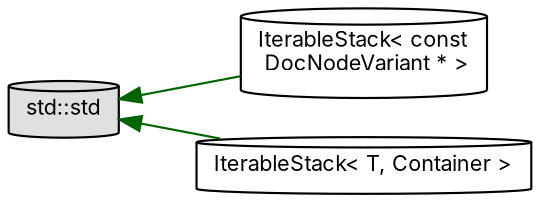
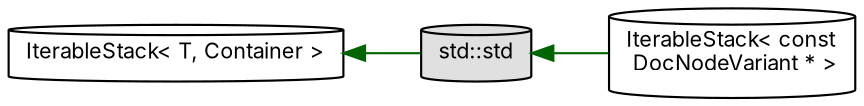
(181, 131) -> (393, 53)
